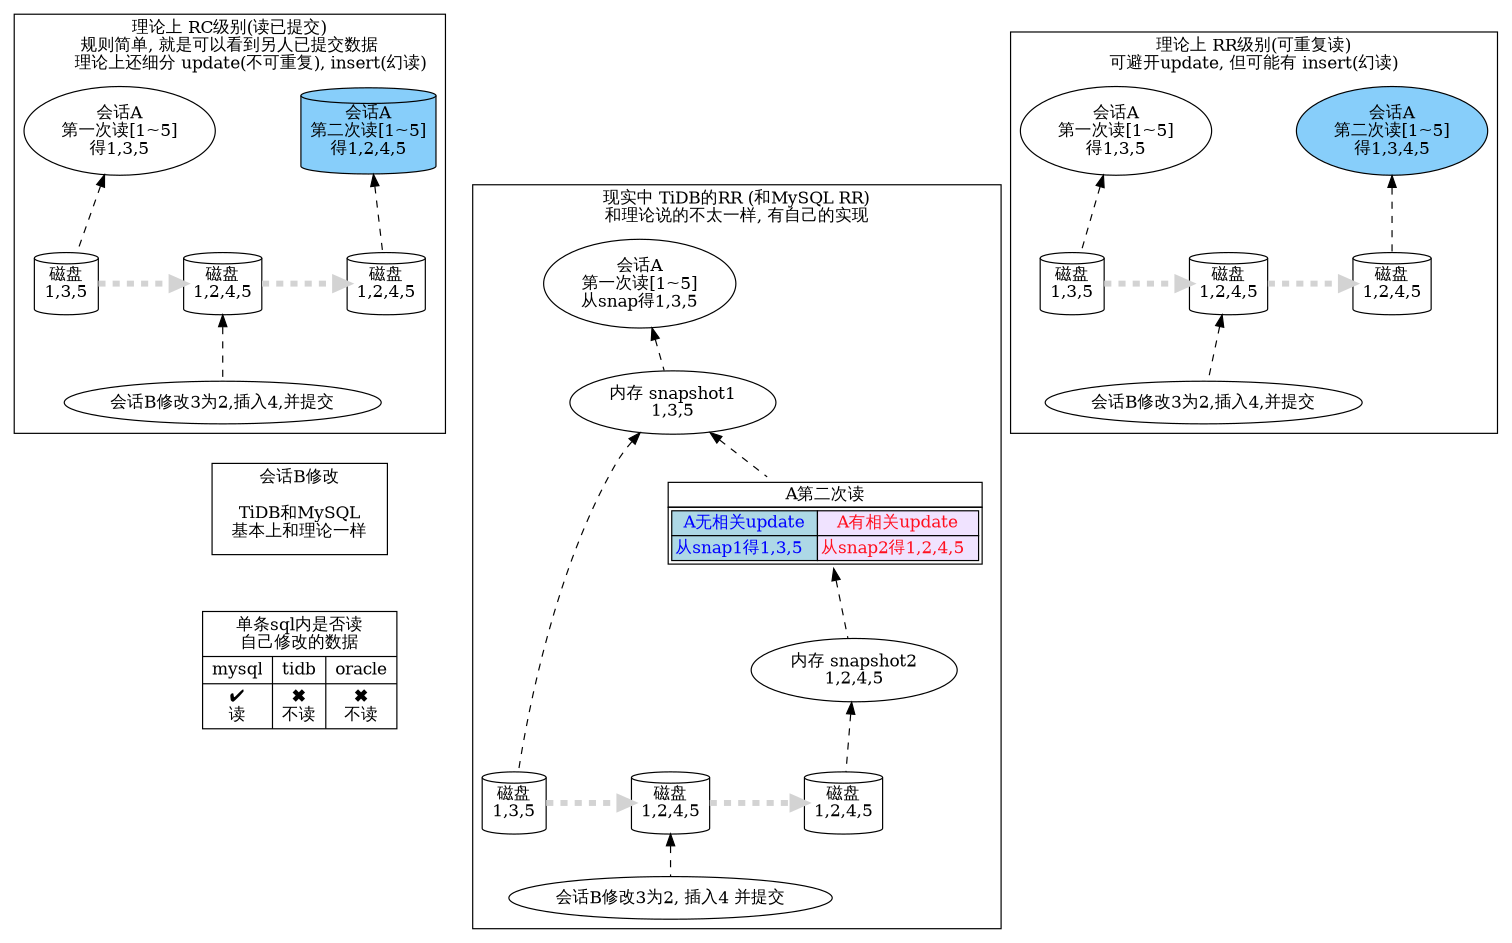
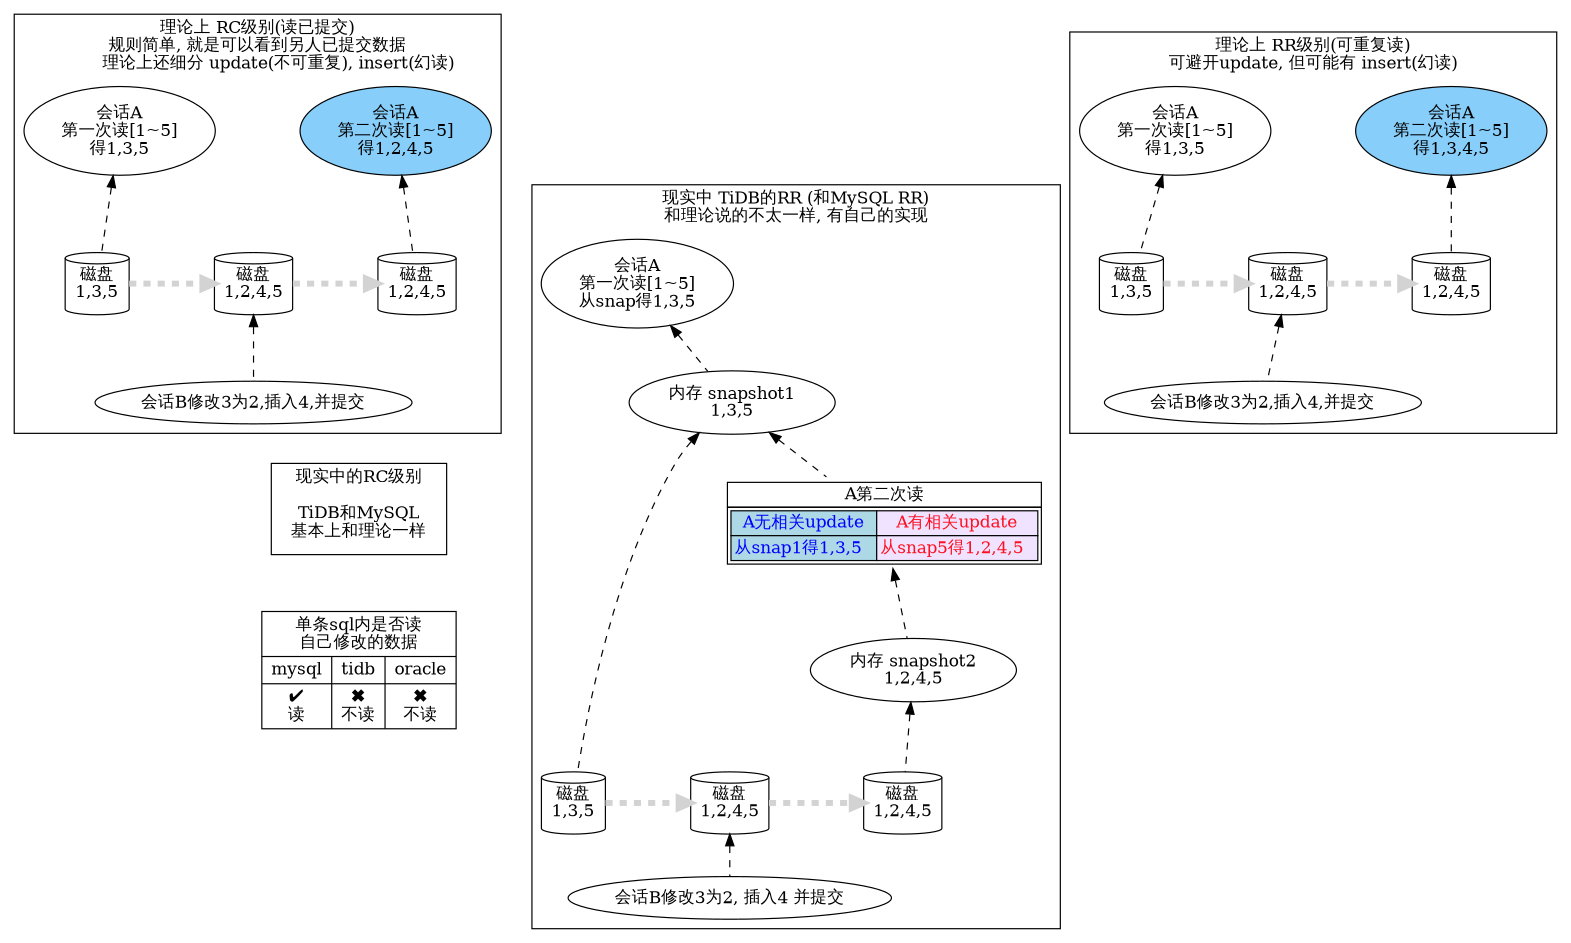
(368, 131) -> (396, 131)
(300, 477) -> (359, 477)
(898, 548) -> (957, 548)
